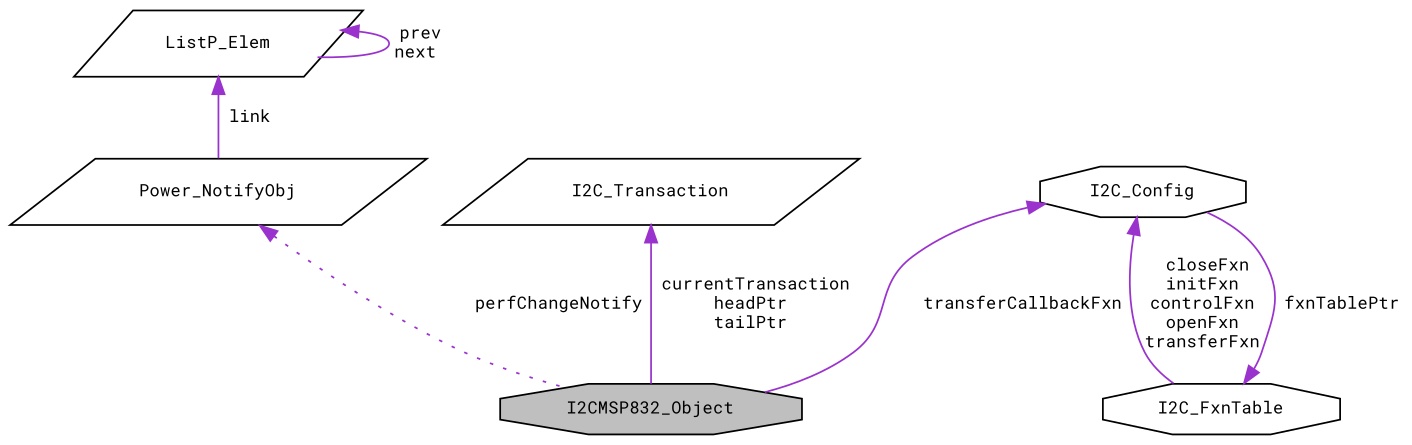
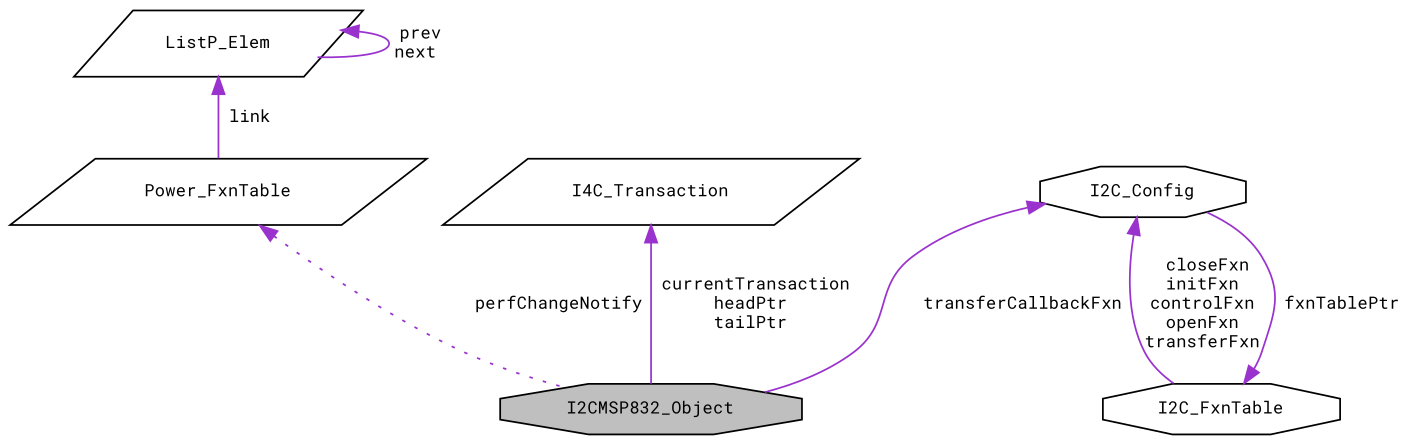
(218, 192) -> (218, 192)
(651, 192) -> (651, 192)
